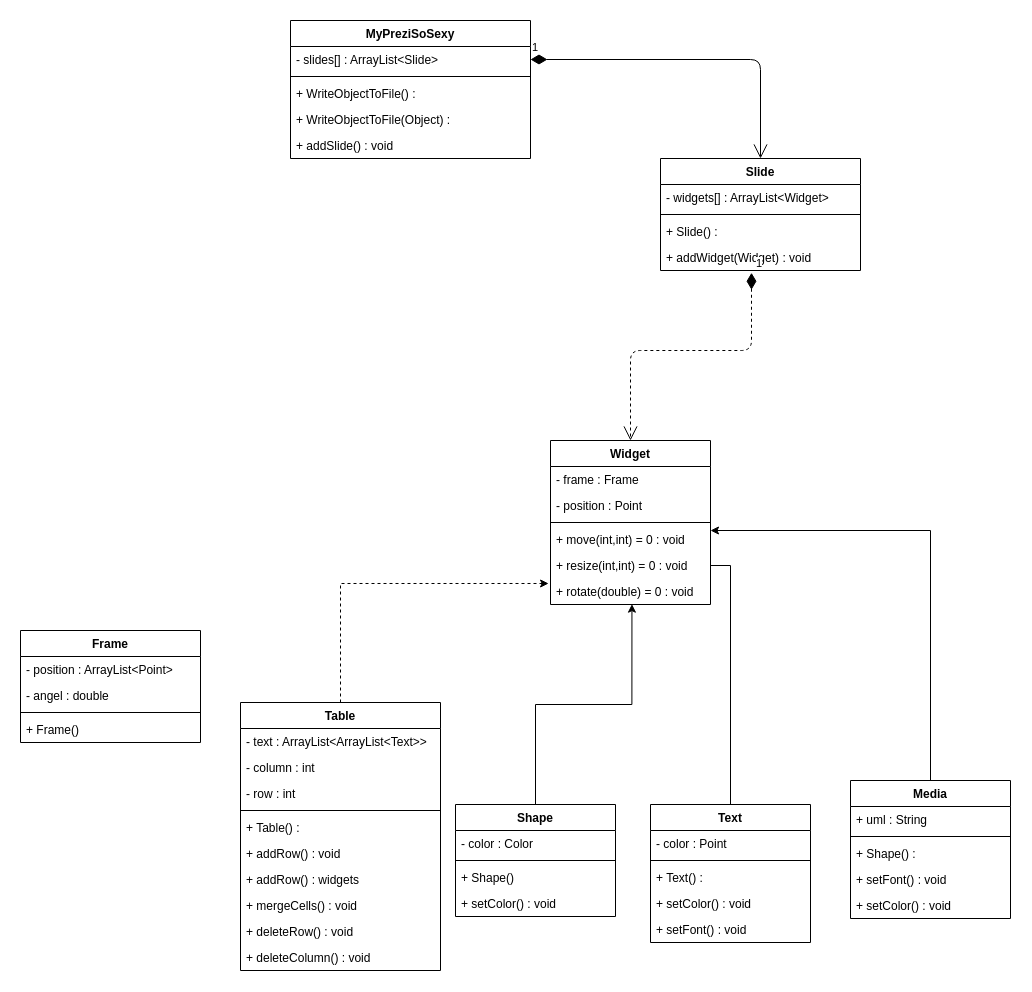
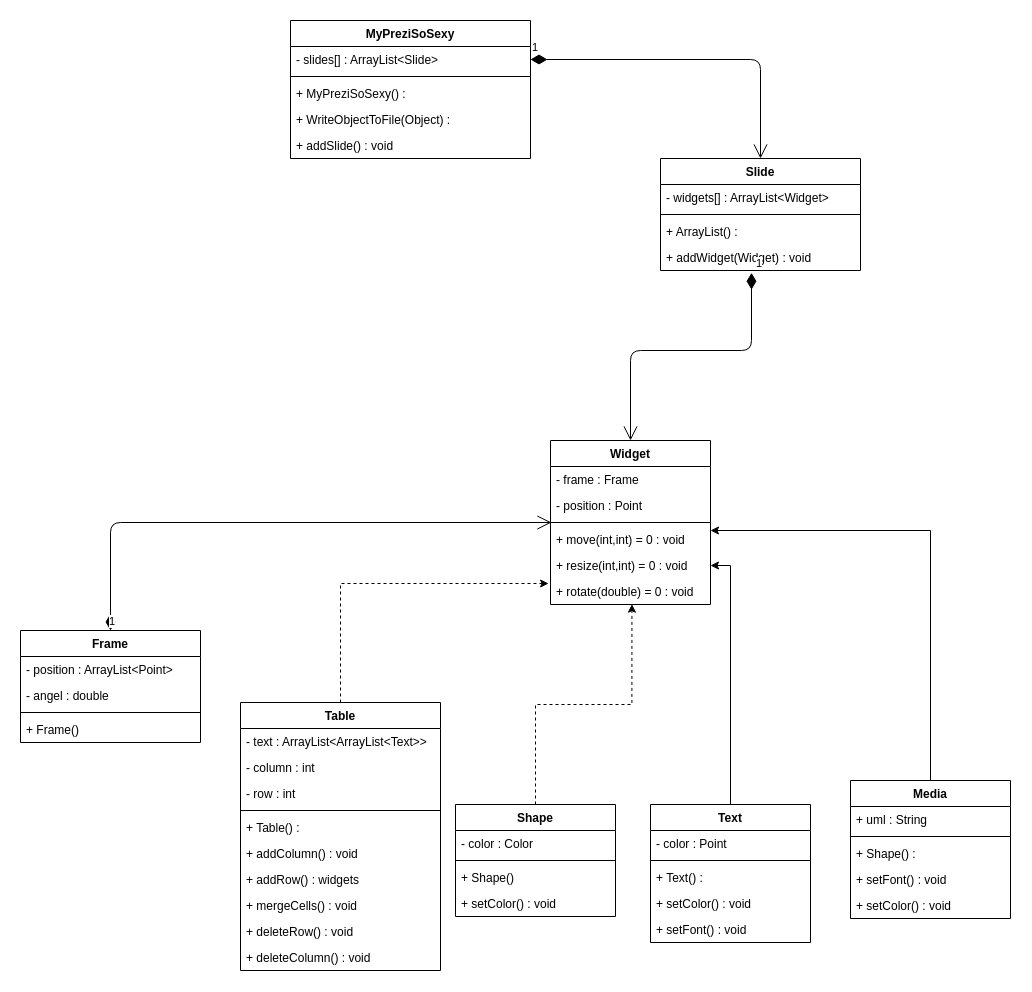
(364, 94) -> (354, 94)
(695, 232) -> (710, 232)
(678, 351) -> (678, 351)
none -> (288, 523)
(717, 566) -> (719, 566)
(581, 705) -> (581, 705)
(295, 854) -> (304, 854)
